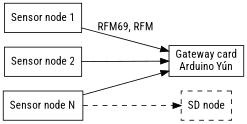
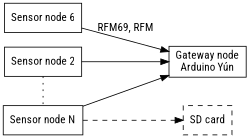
(43, 18) -> (43, 18)
(206, 61) -> (208, 62)
none -> (43, 91)
(206, 106) -> (208, 120)
